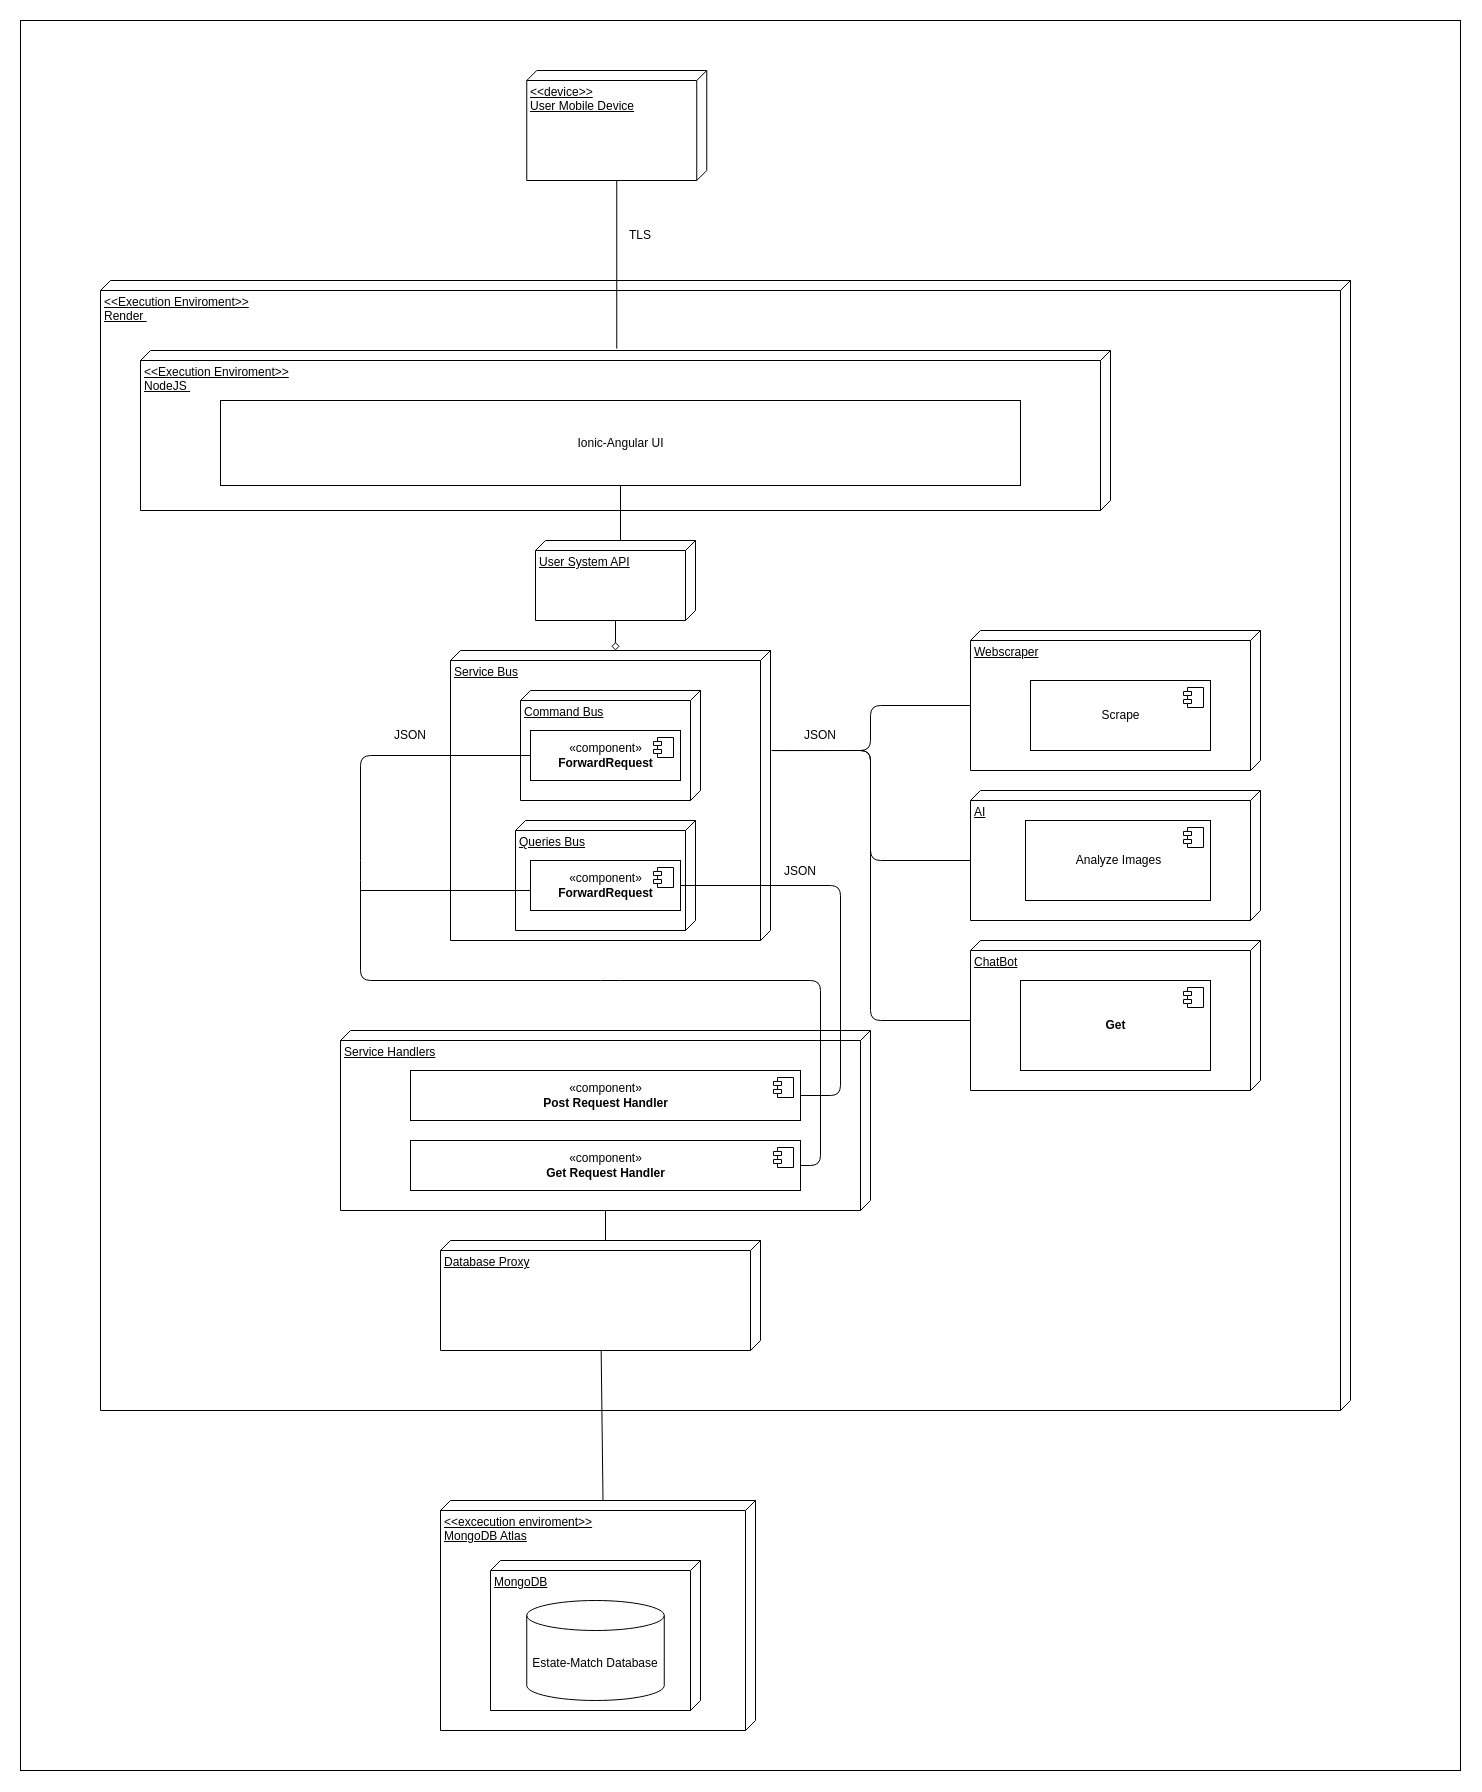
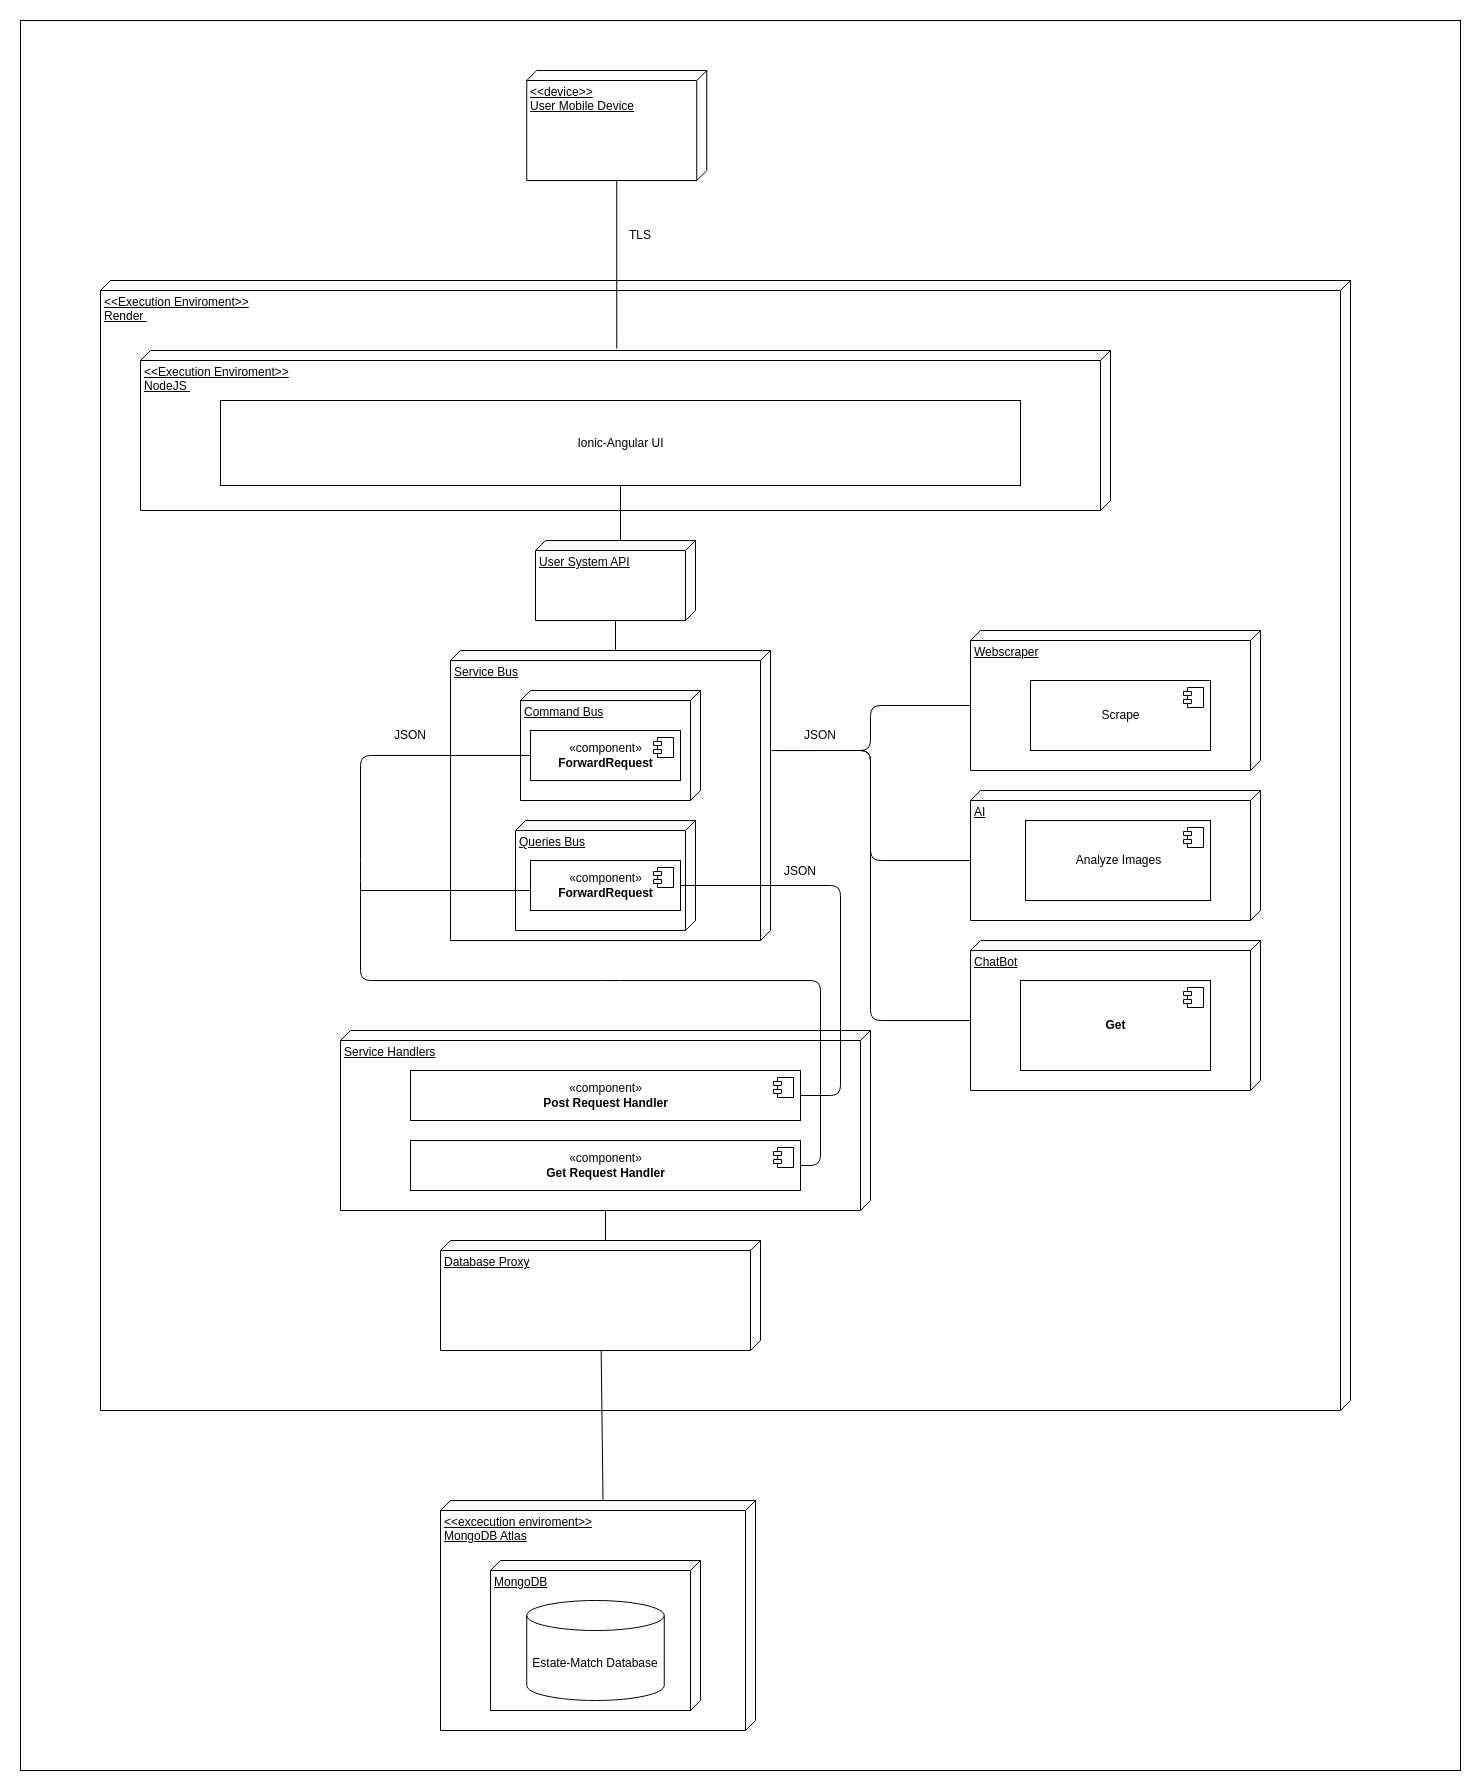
(616, 642) -> (616, 648)
